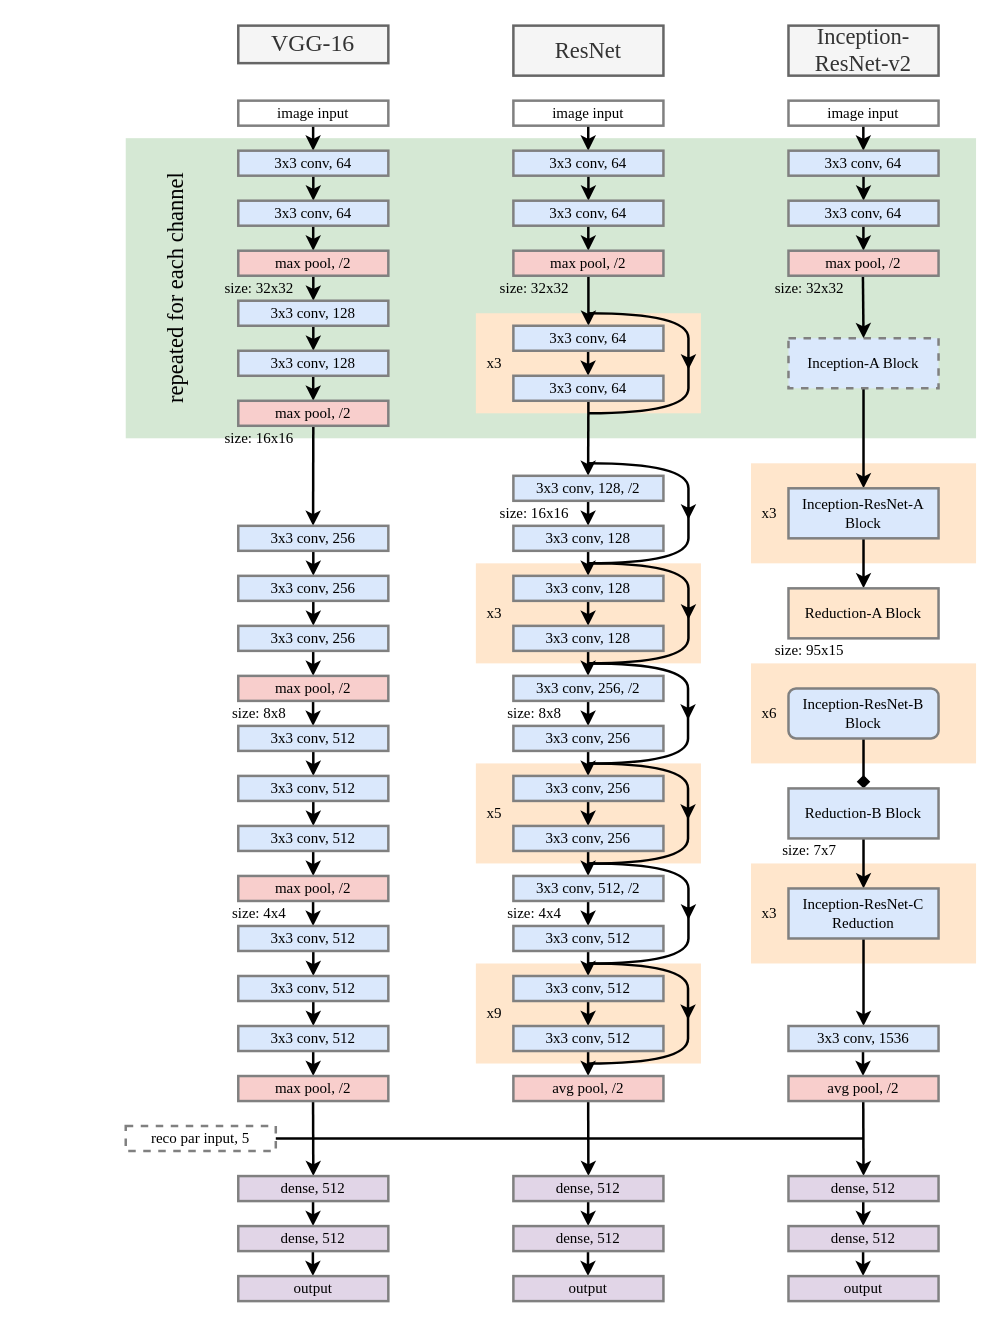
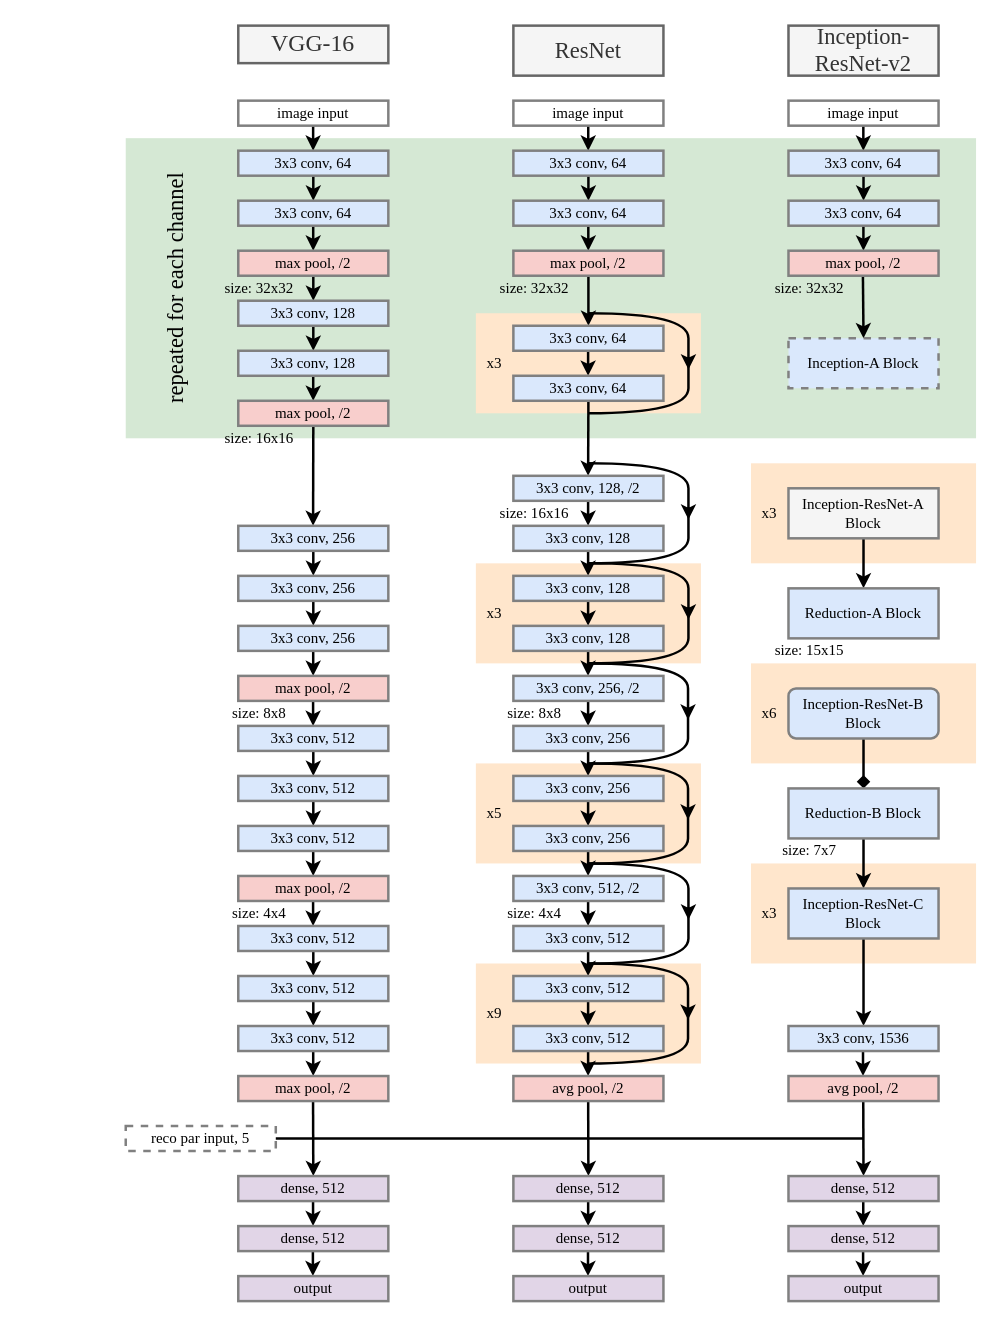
(863, 432) -> none
(863, 513) -> (863, 513)
(863, 613) -> (863, 613)
(813, 651) -> (813, 651)
(863, 913) -> (863, 913)
